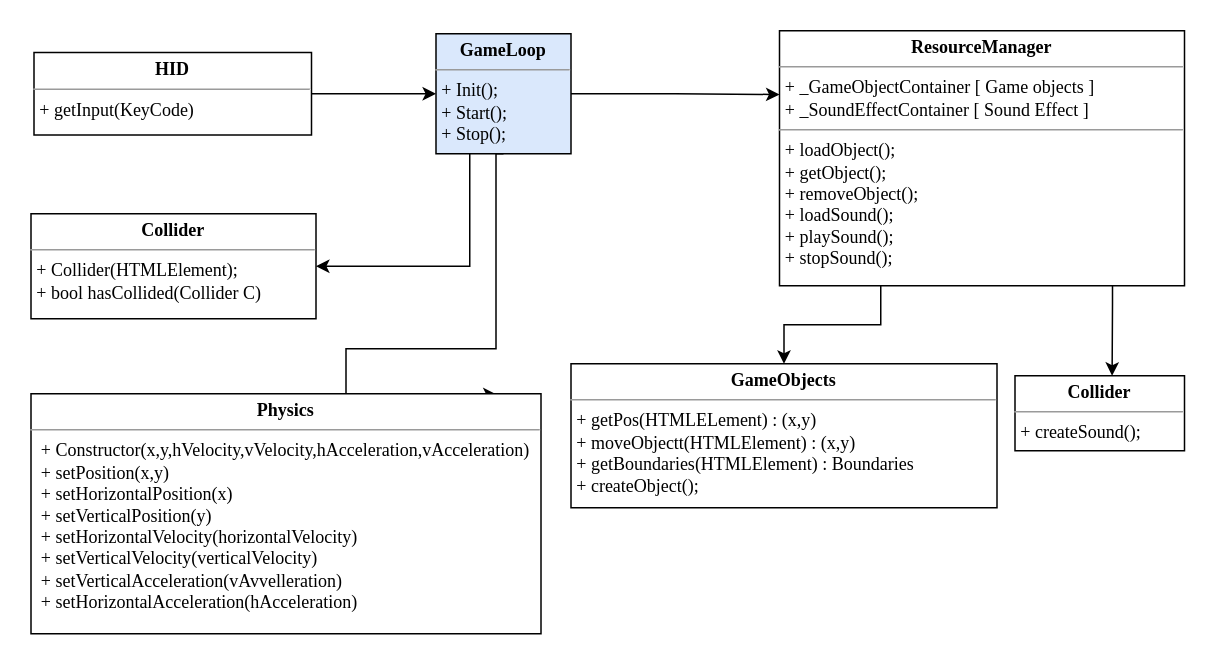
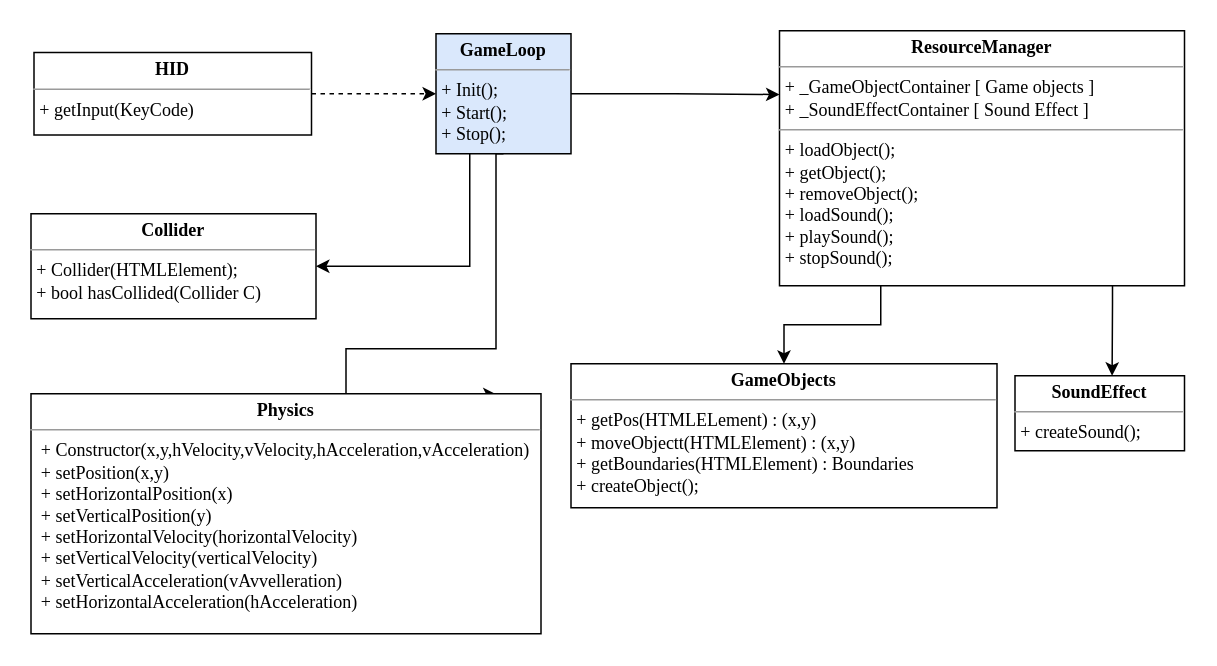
(370, 94) -> (370, 94)
(1091, 397) -> (1091, 397)
